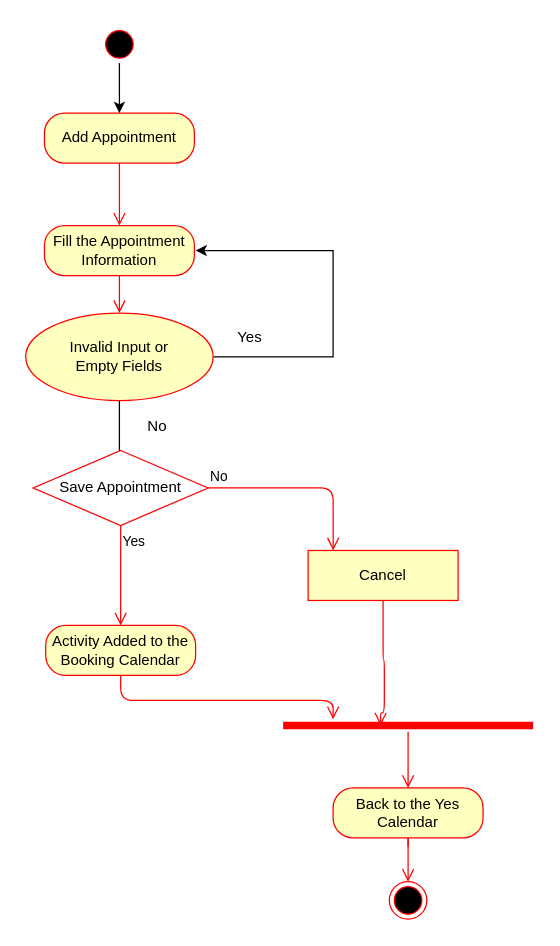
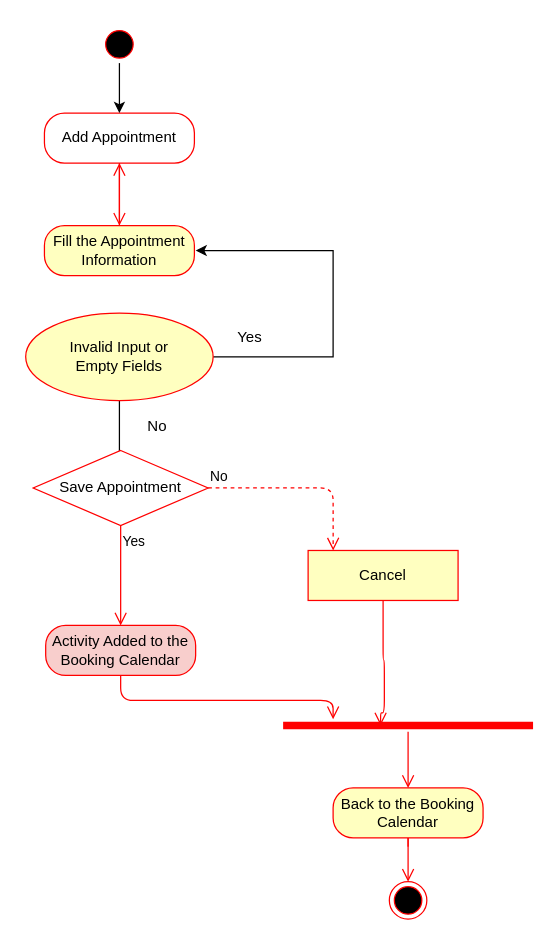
(119, 138) -> (119, 138)
(119, 293) -> (119, 225)
(296, 488) -> (296, 488)
(121, 651) -> (121, 651)
(408, 813) -> (408, 813)
